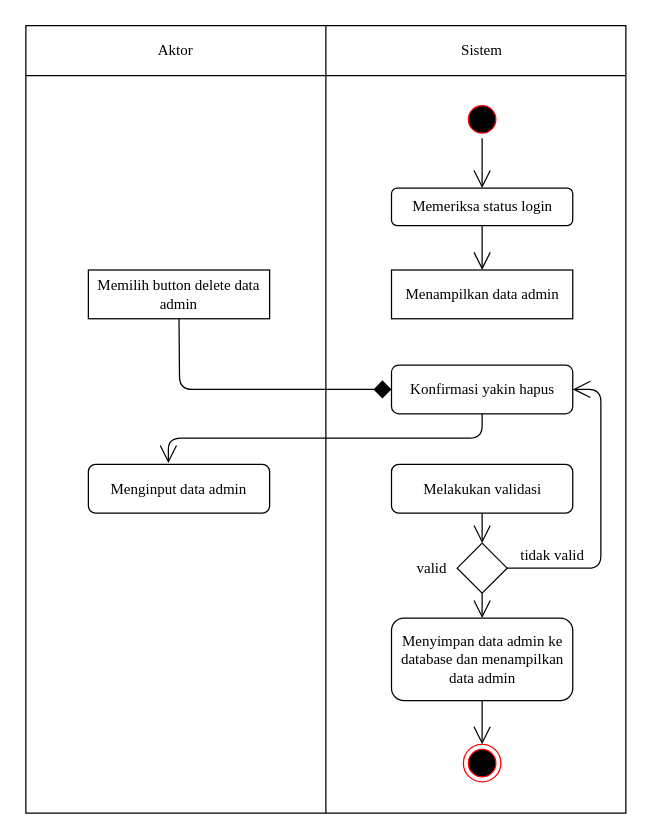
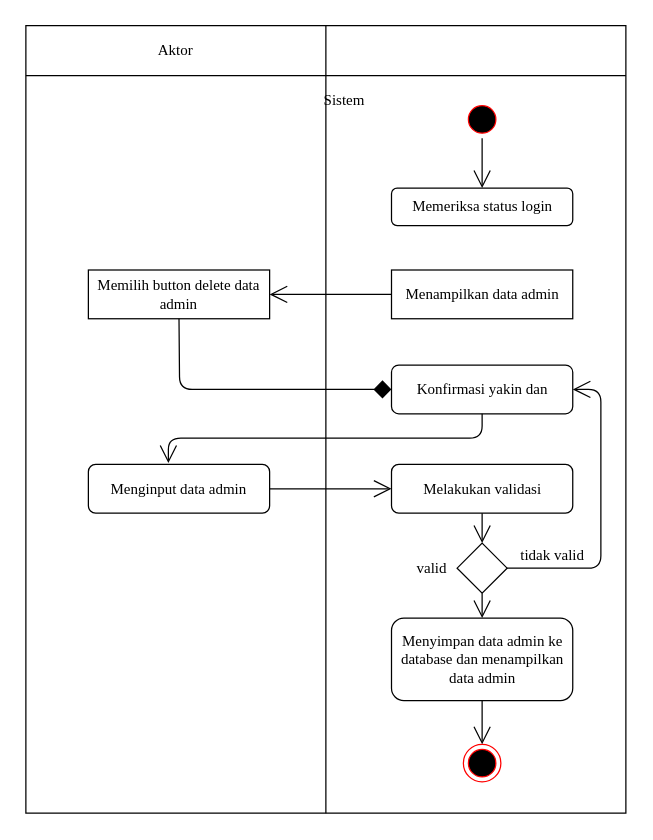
(482, 51) -> (344, 101)
(482, 246) -> none
none -> (332, 294)
(483, 389) -> (483, 389)
none -> (328, 489)
